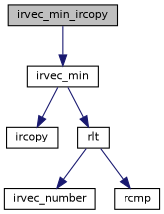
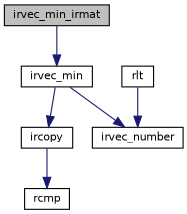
(63, 15) -> (57, 15)
(76, 102) -> (93, 104)
(112, 164) -> (47, 163)
